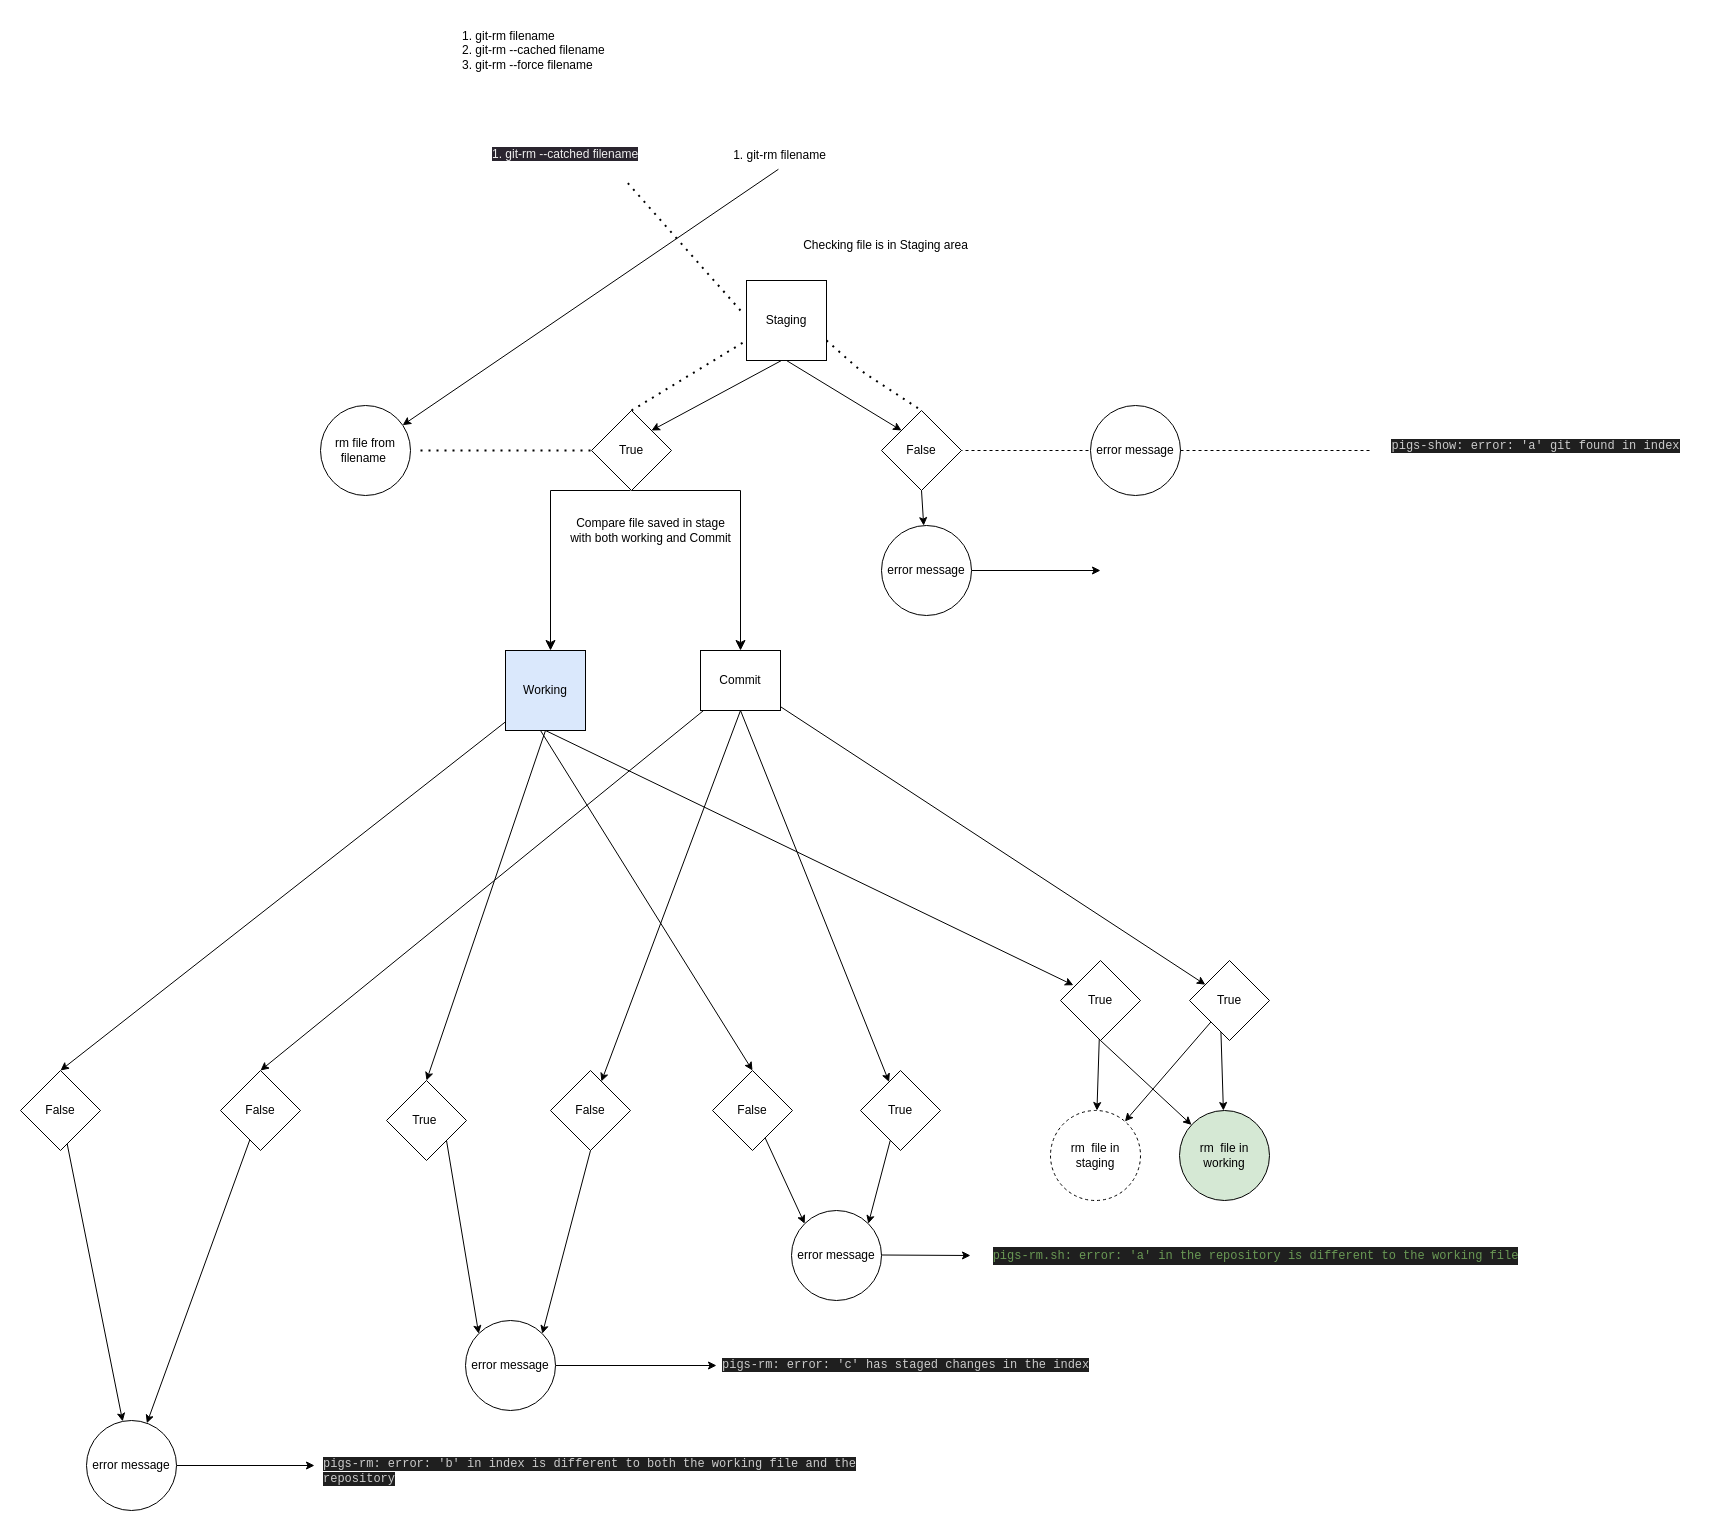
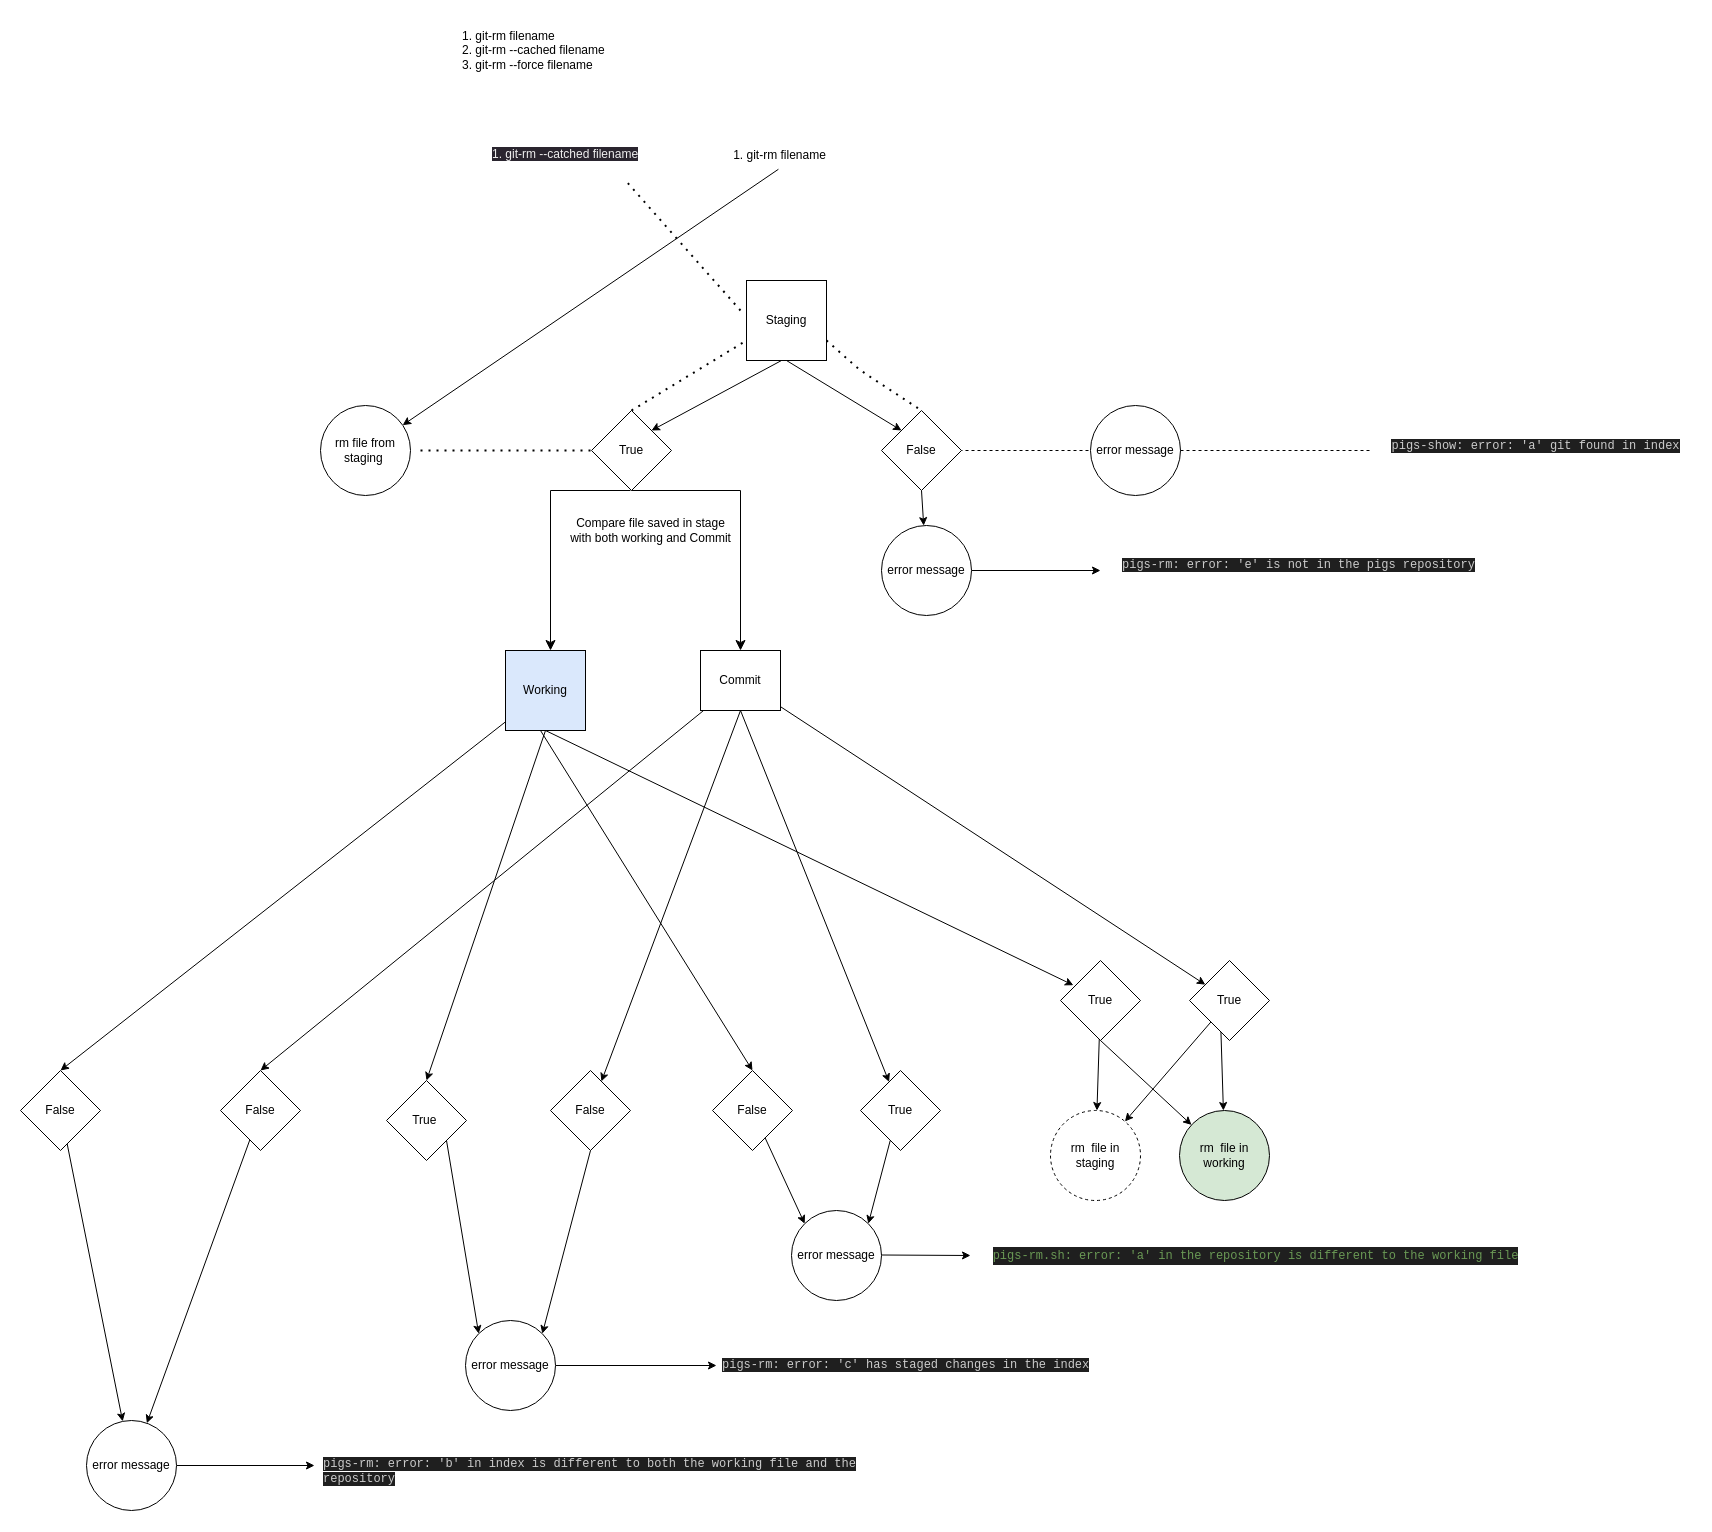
(886, 246) -> none
(366, 451) -> (366, 451)
none -> (1316, 571)
